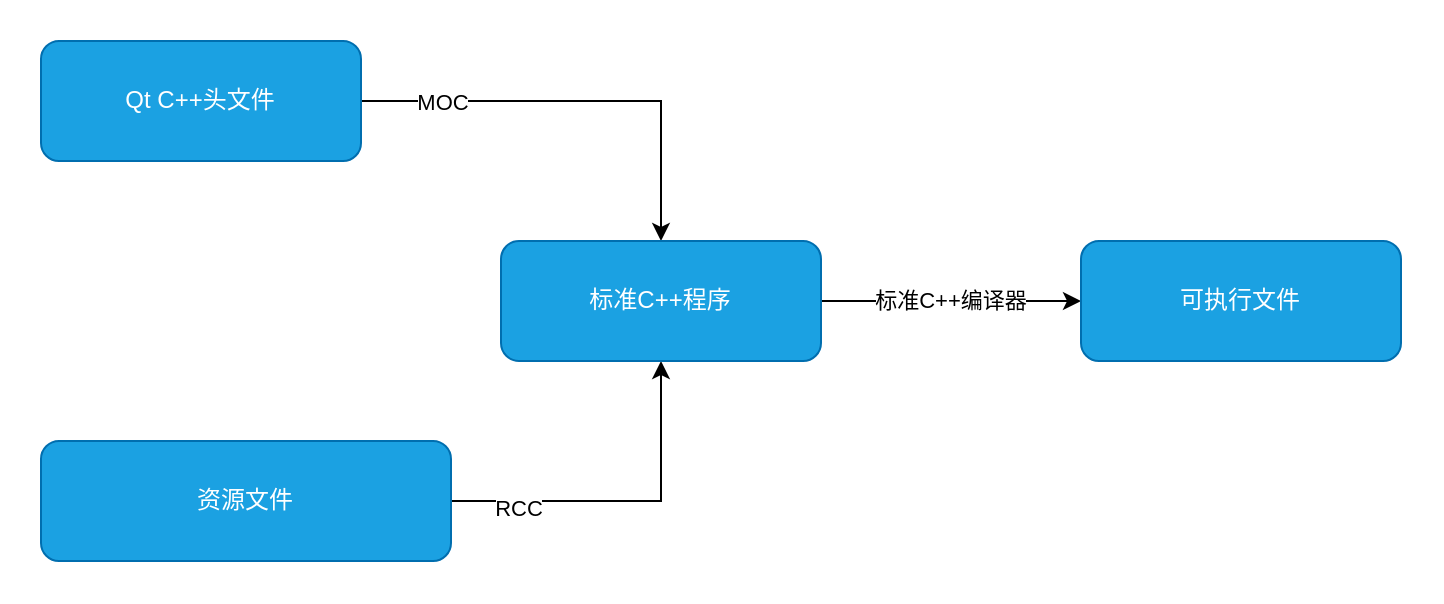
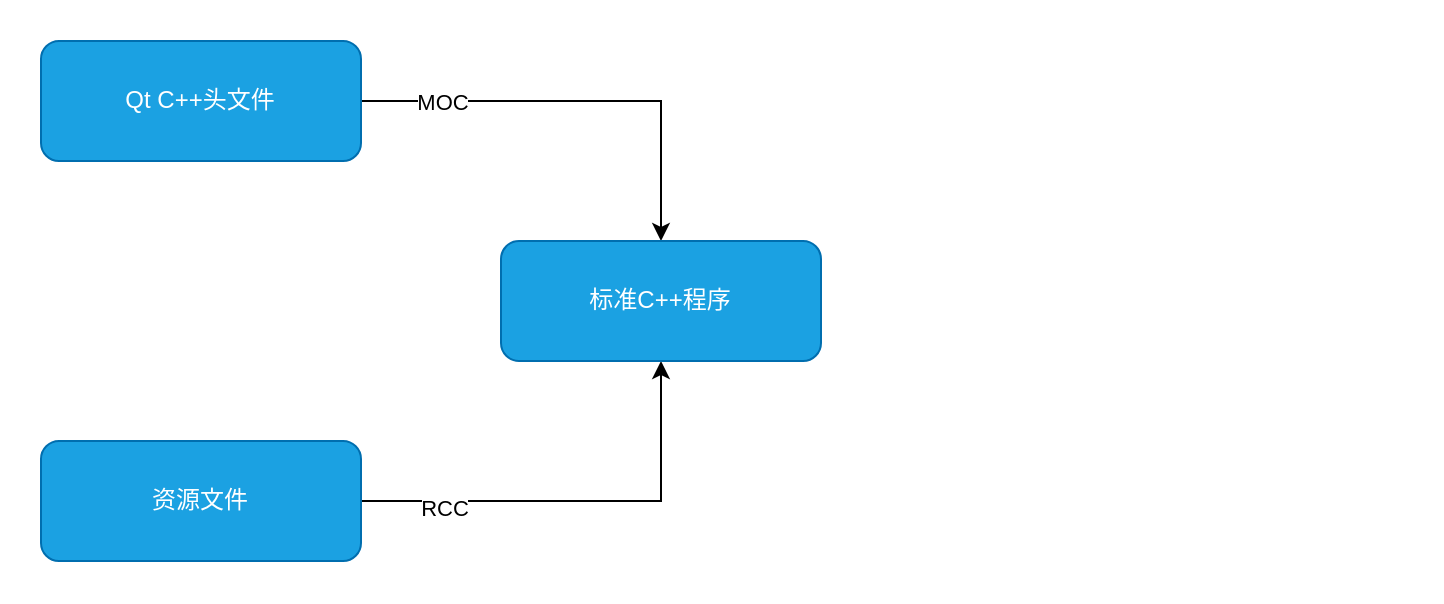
(1001, 301) -> none
(1241, 301) -> none
(246, 501) -> (201, 501)
